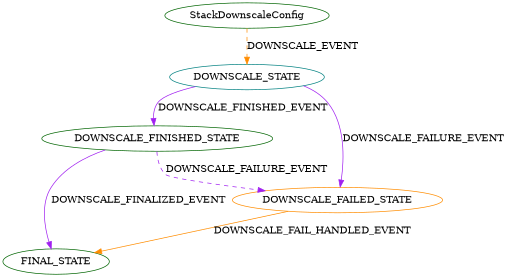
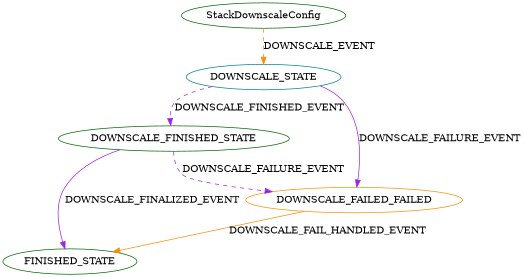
(168, 96) -> (185, 96)
(337, 200) -> (354, 200)
(56, 262) -> (70, 262)
